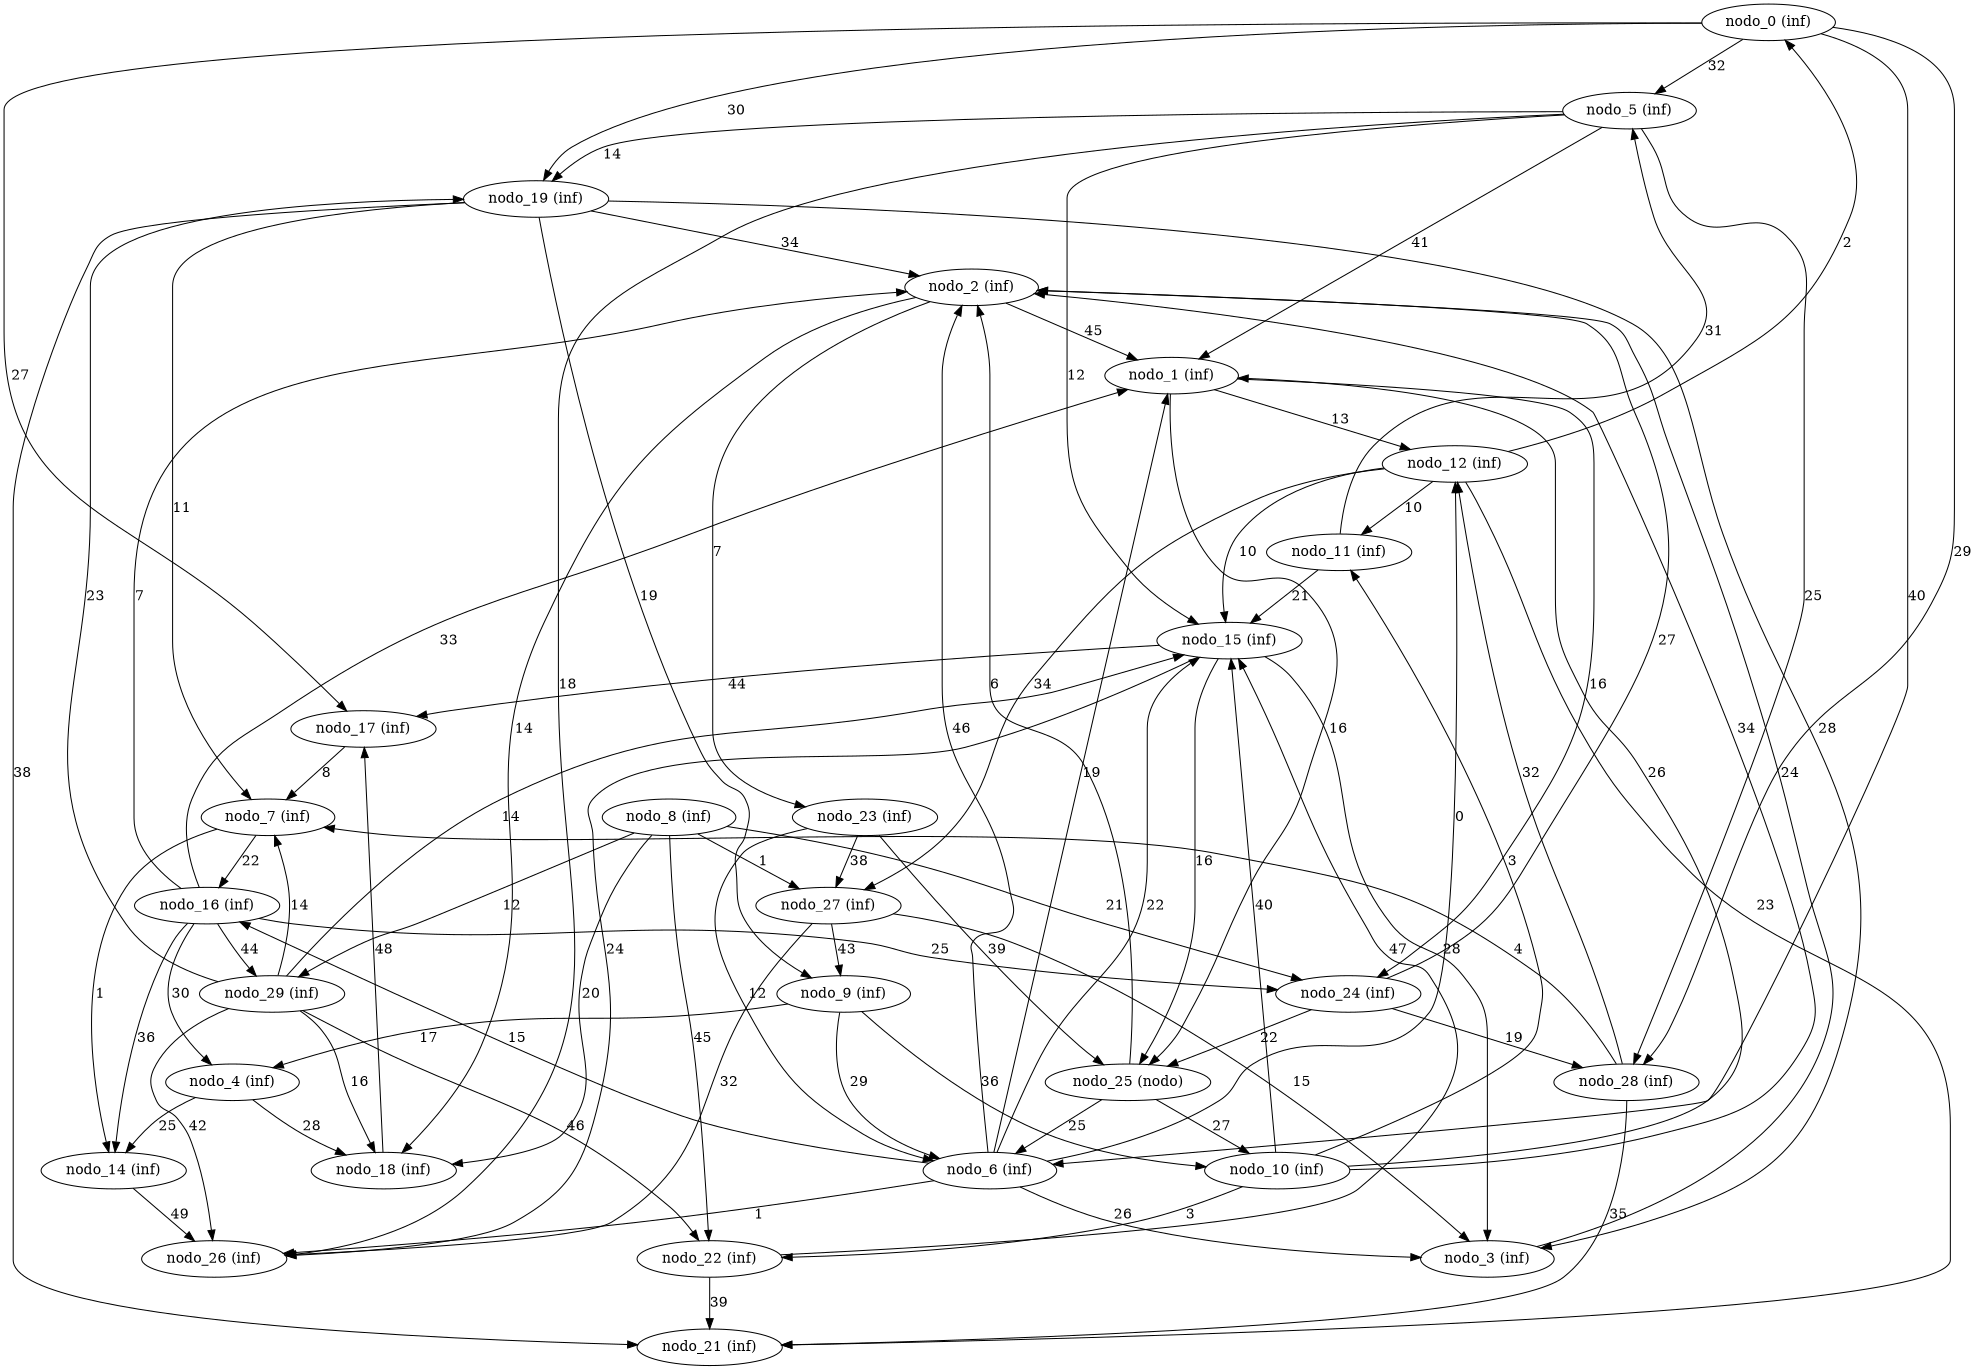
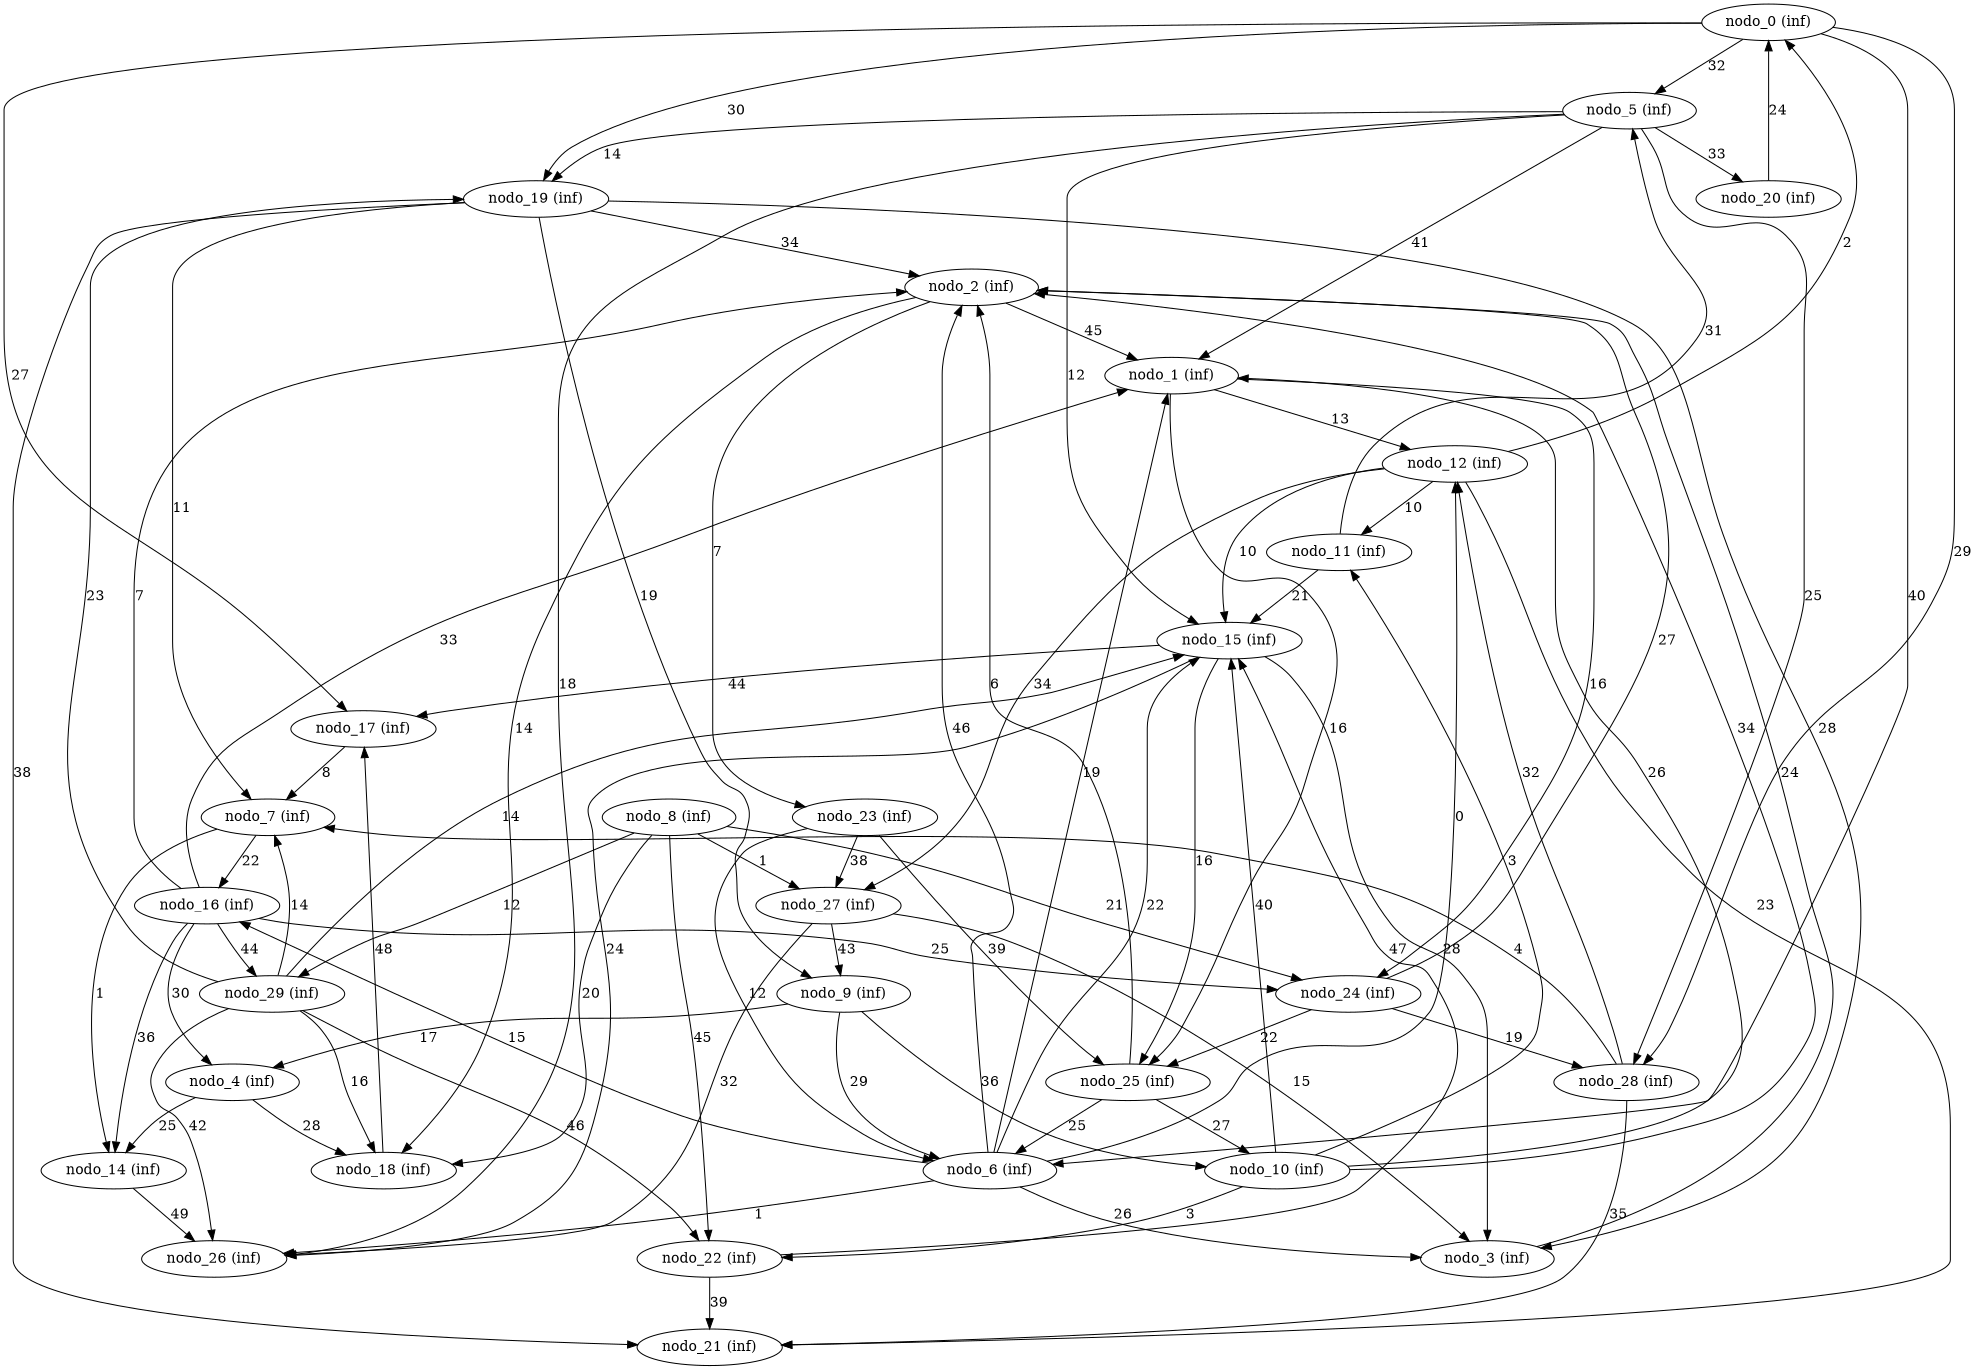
none -> (1769, 199)
(1128, 1082) -> (1128, 1082)
